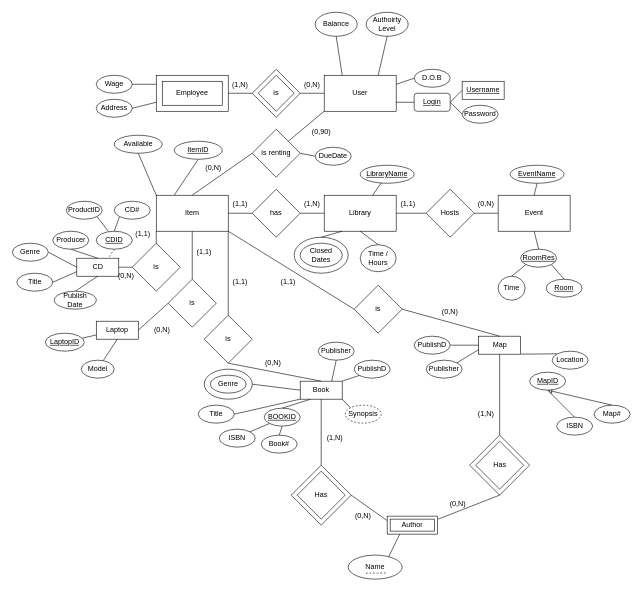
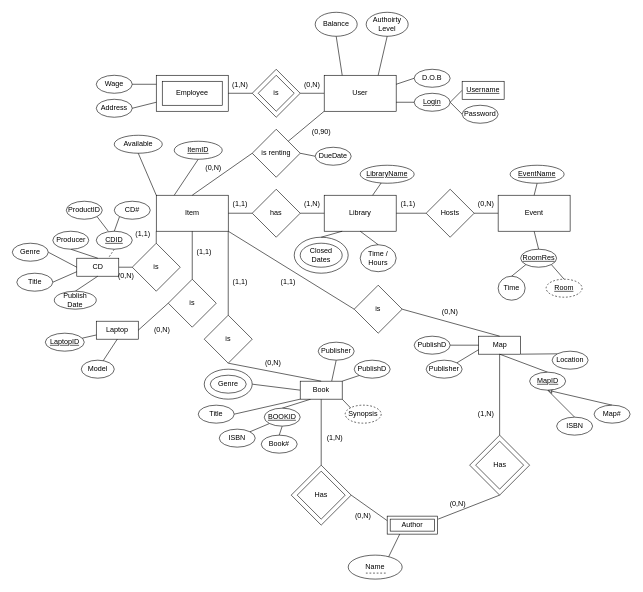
(432, 102) -> (432, 102)
(564, 288) -> (564, 288)
none -> (524, 363)
